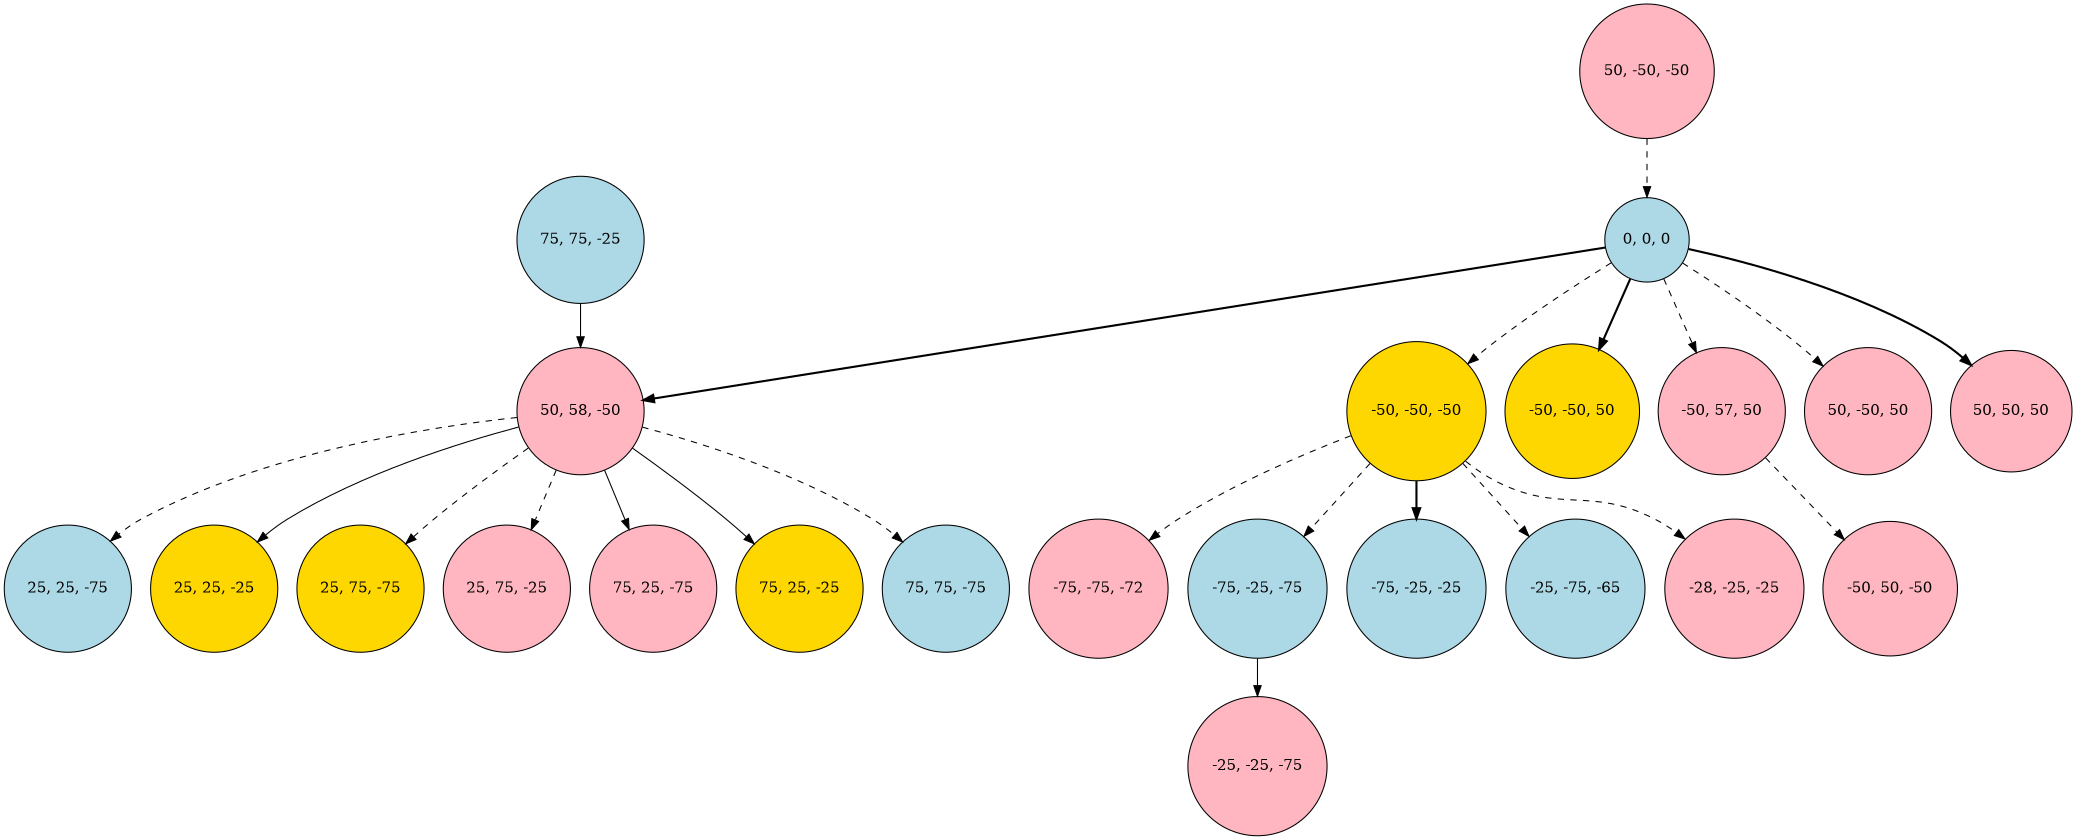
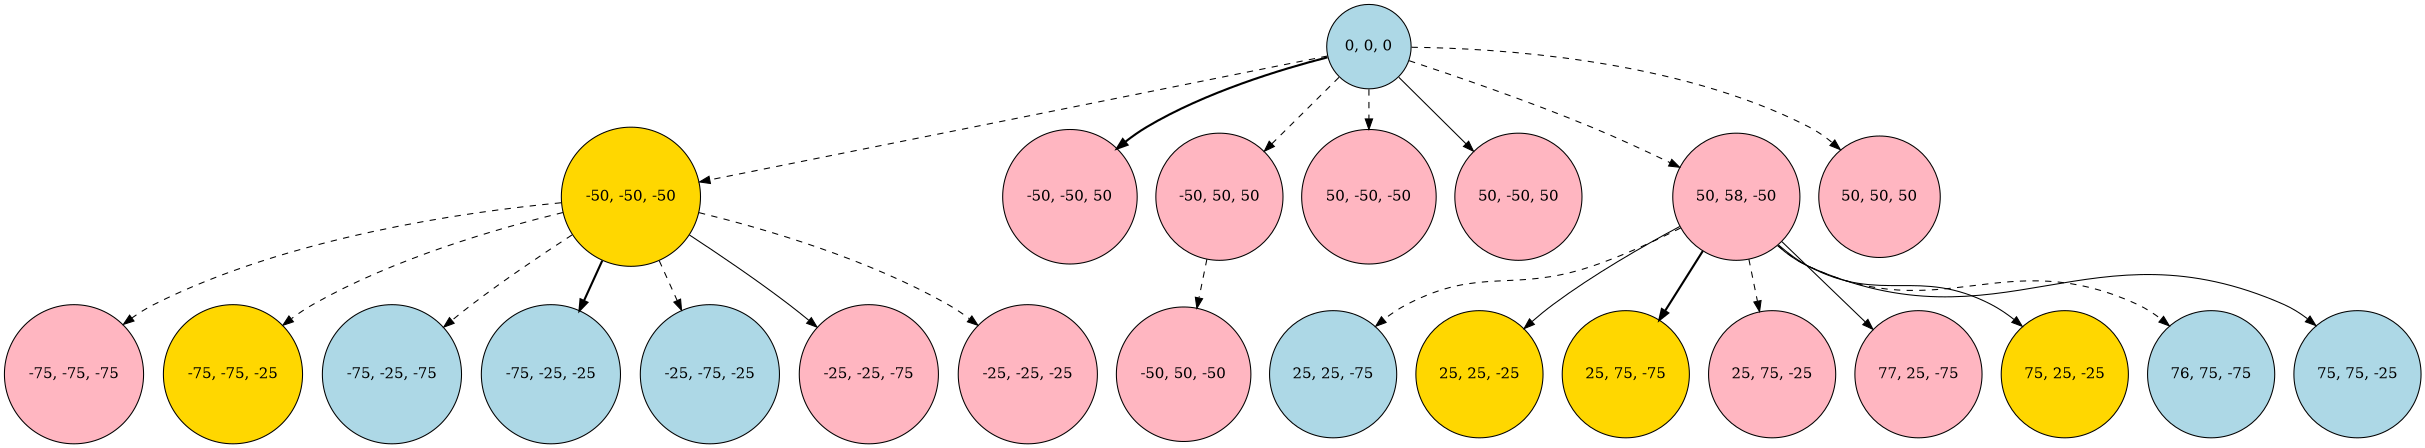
(1647, 163) -> (1369, 104)
(1831, 290) -> (1628, 69)
(1751, 309) -> (1432, 111)
(581, 320) -> (2028, 289)
(1129, 323) -> (1541, 107)
none -> (233, 374)
(1572, 411) -> (1070, 197)
(1722, 411) -> (1219, 197)
(470, 491) -> (1684, 281)
(653, 589) -> (1918, 374)
(946, 589) -> (2211, 374)
(1098, 589) -> (74, 374)
(1575, 589) -> (710, 374)
(1734, 589) -> (1028, 374)
(1257, 672) -> (750, 276)
